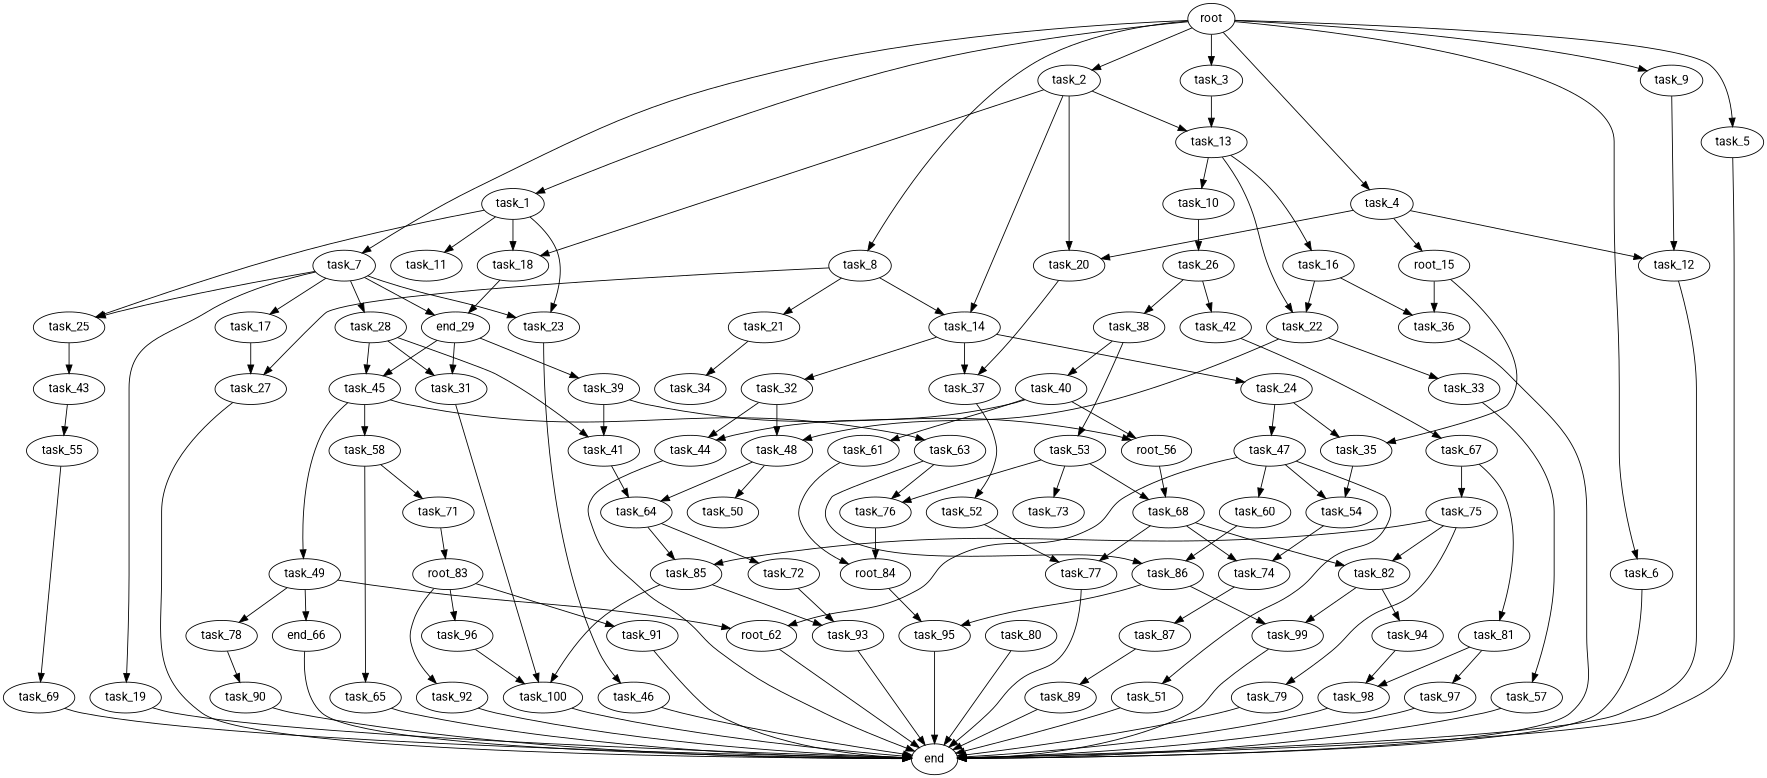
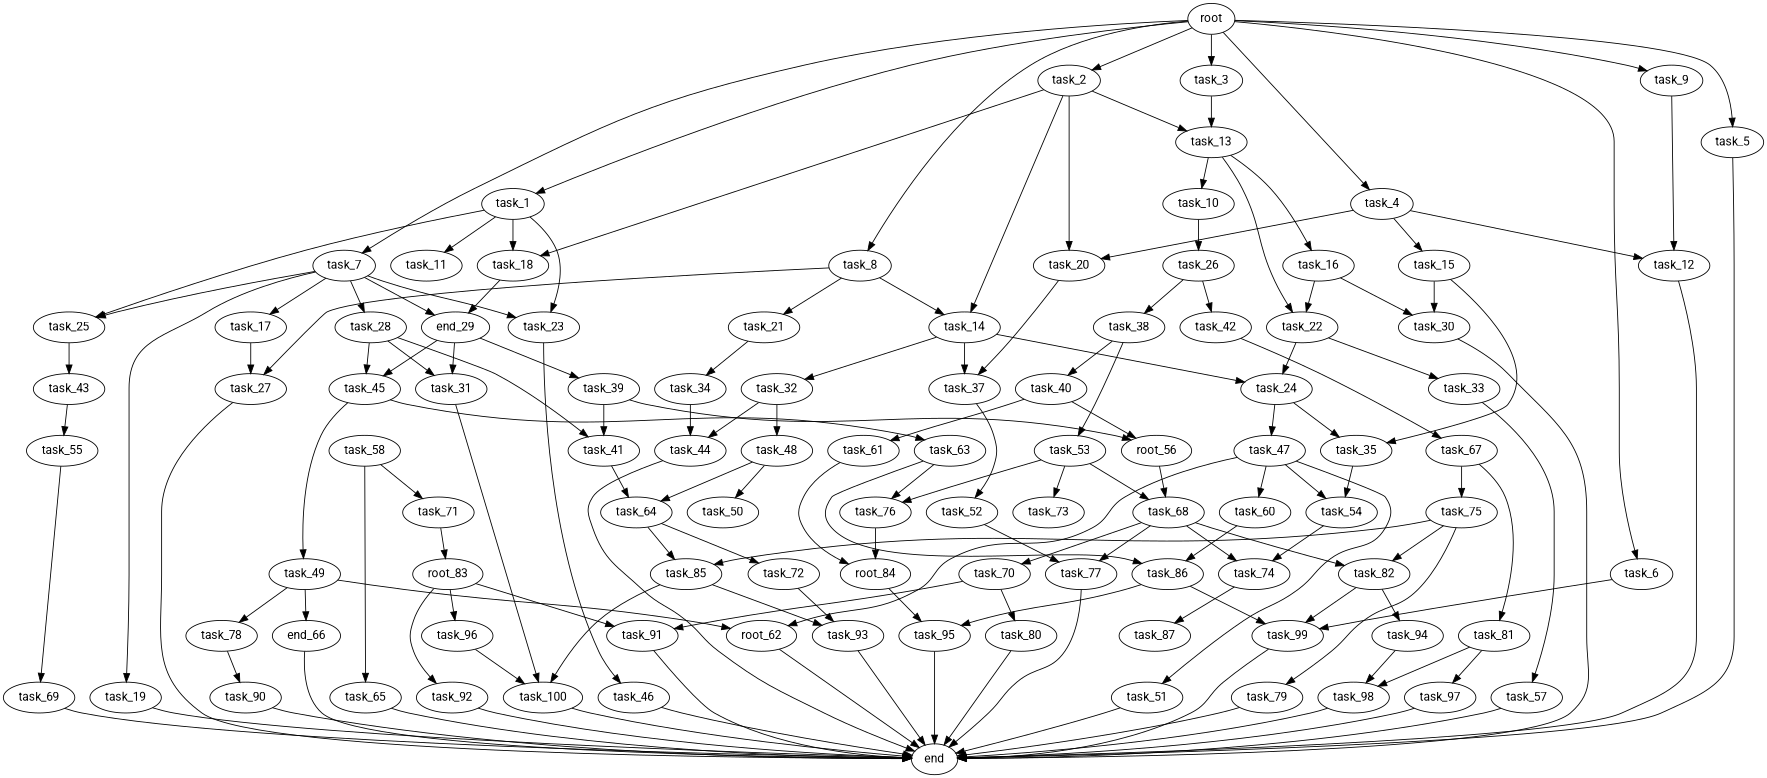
(1434, 266) -> (1434, 266)
(1434, 327) -> (1434, 327)
(1050, 413) -> (1291, 354)
(365, 416) -> none
(875, 420) -> (690, 416)
none -> (995, 574)
(1061, 698) -> none
(1352, 748) -> (1470, 602)
